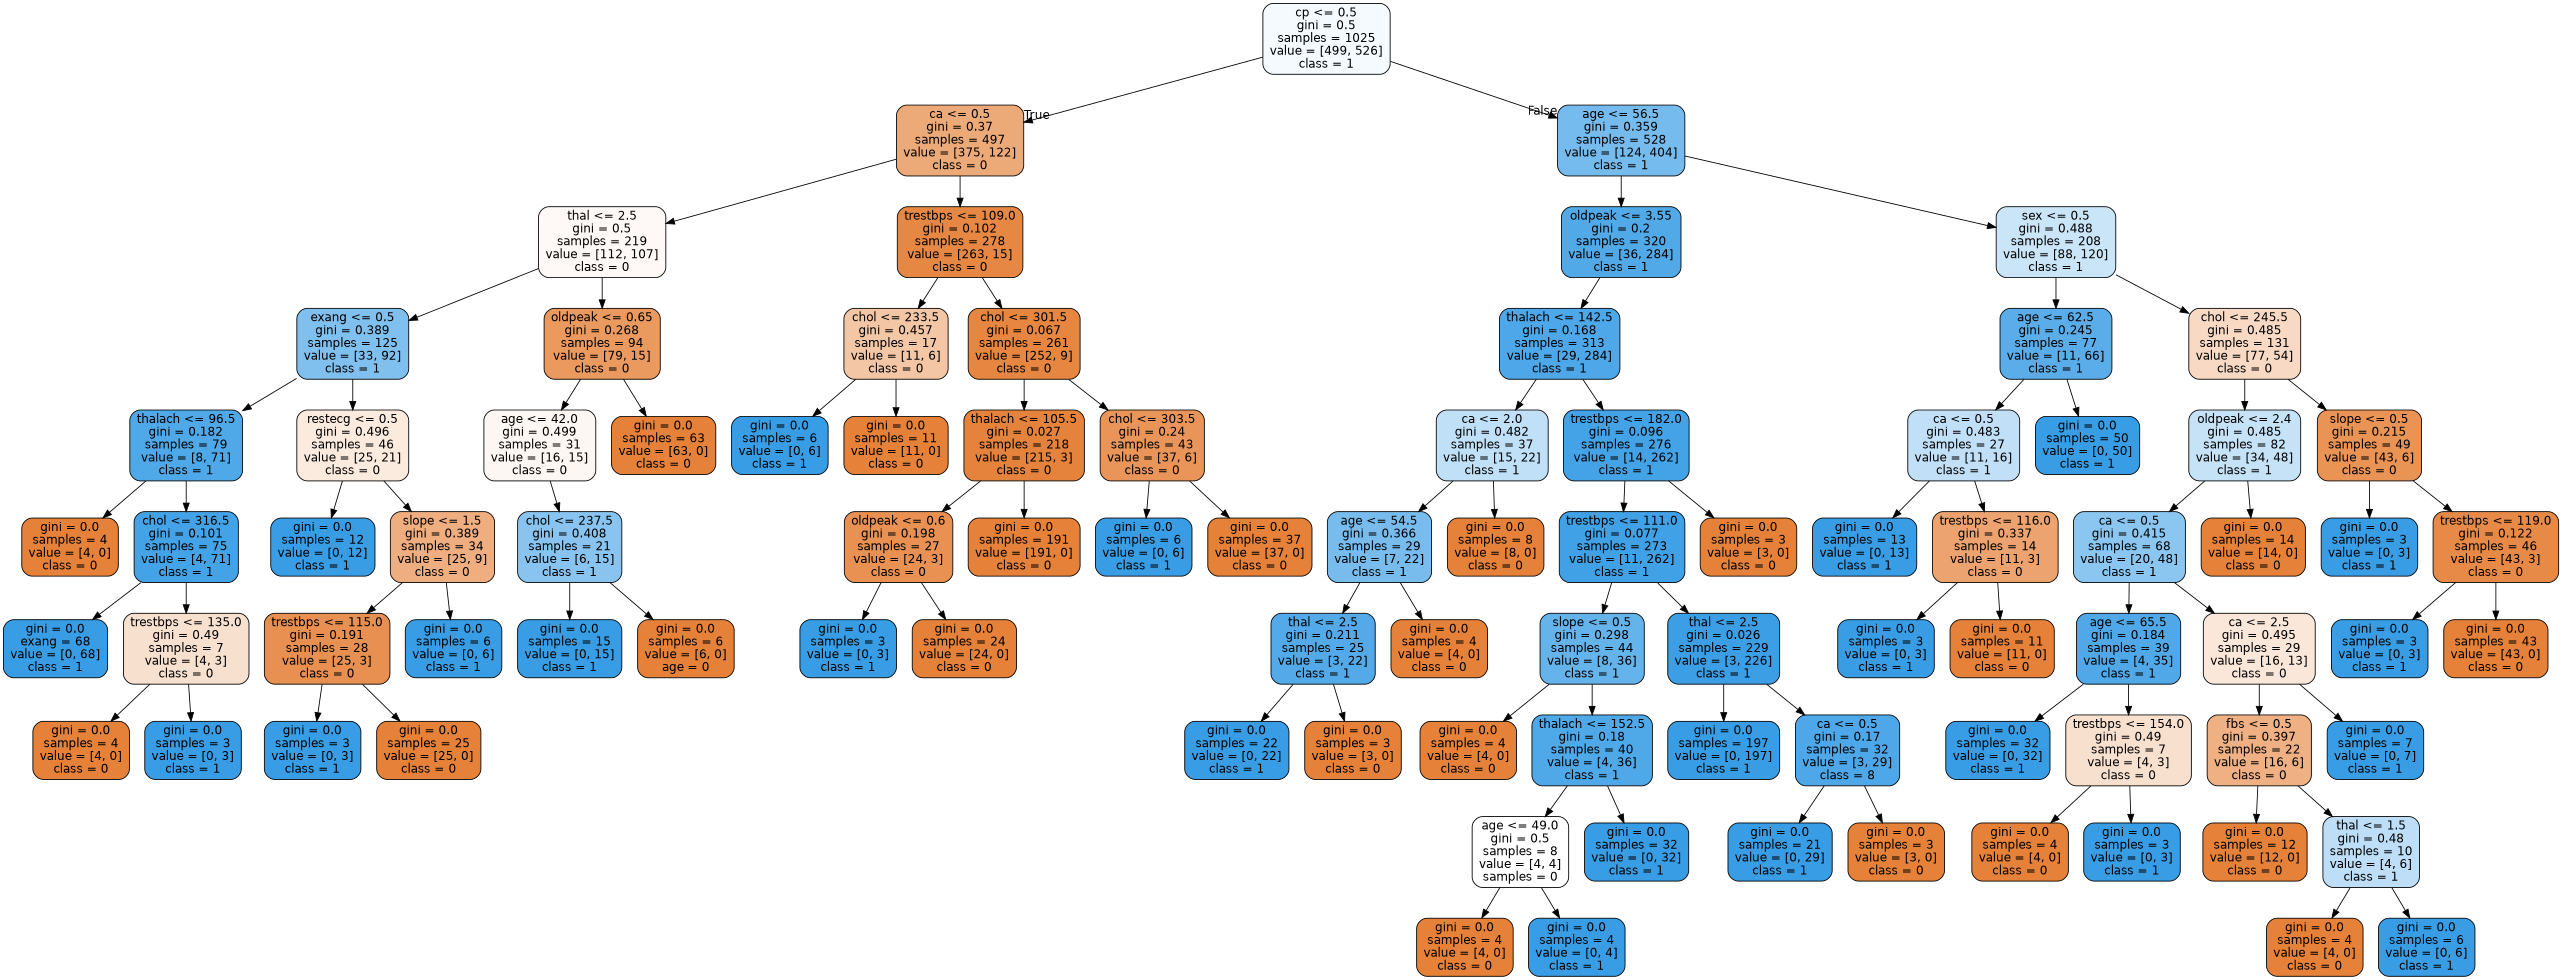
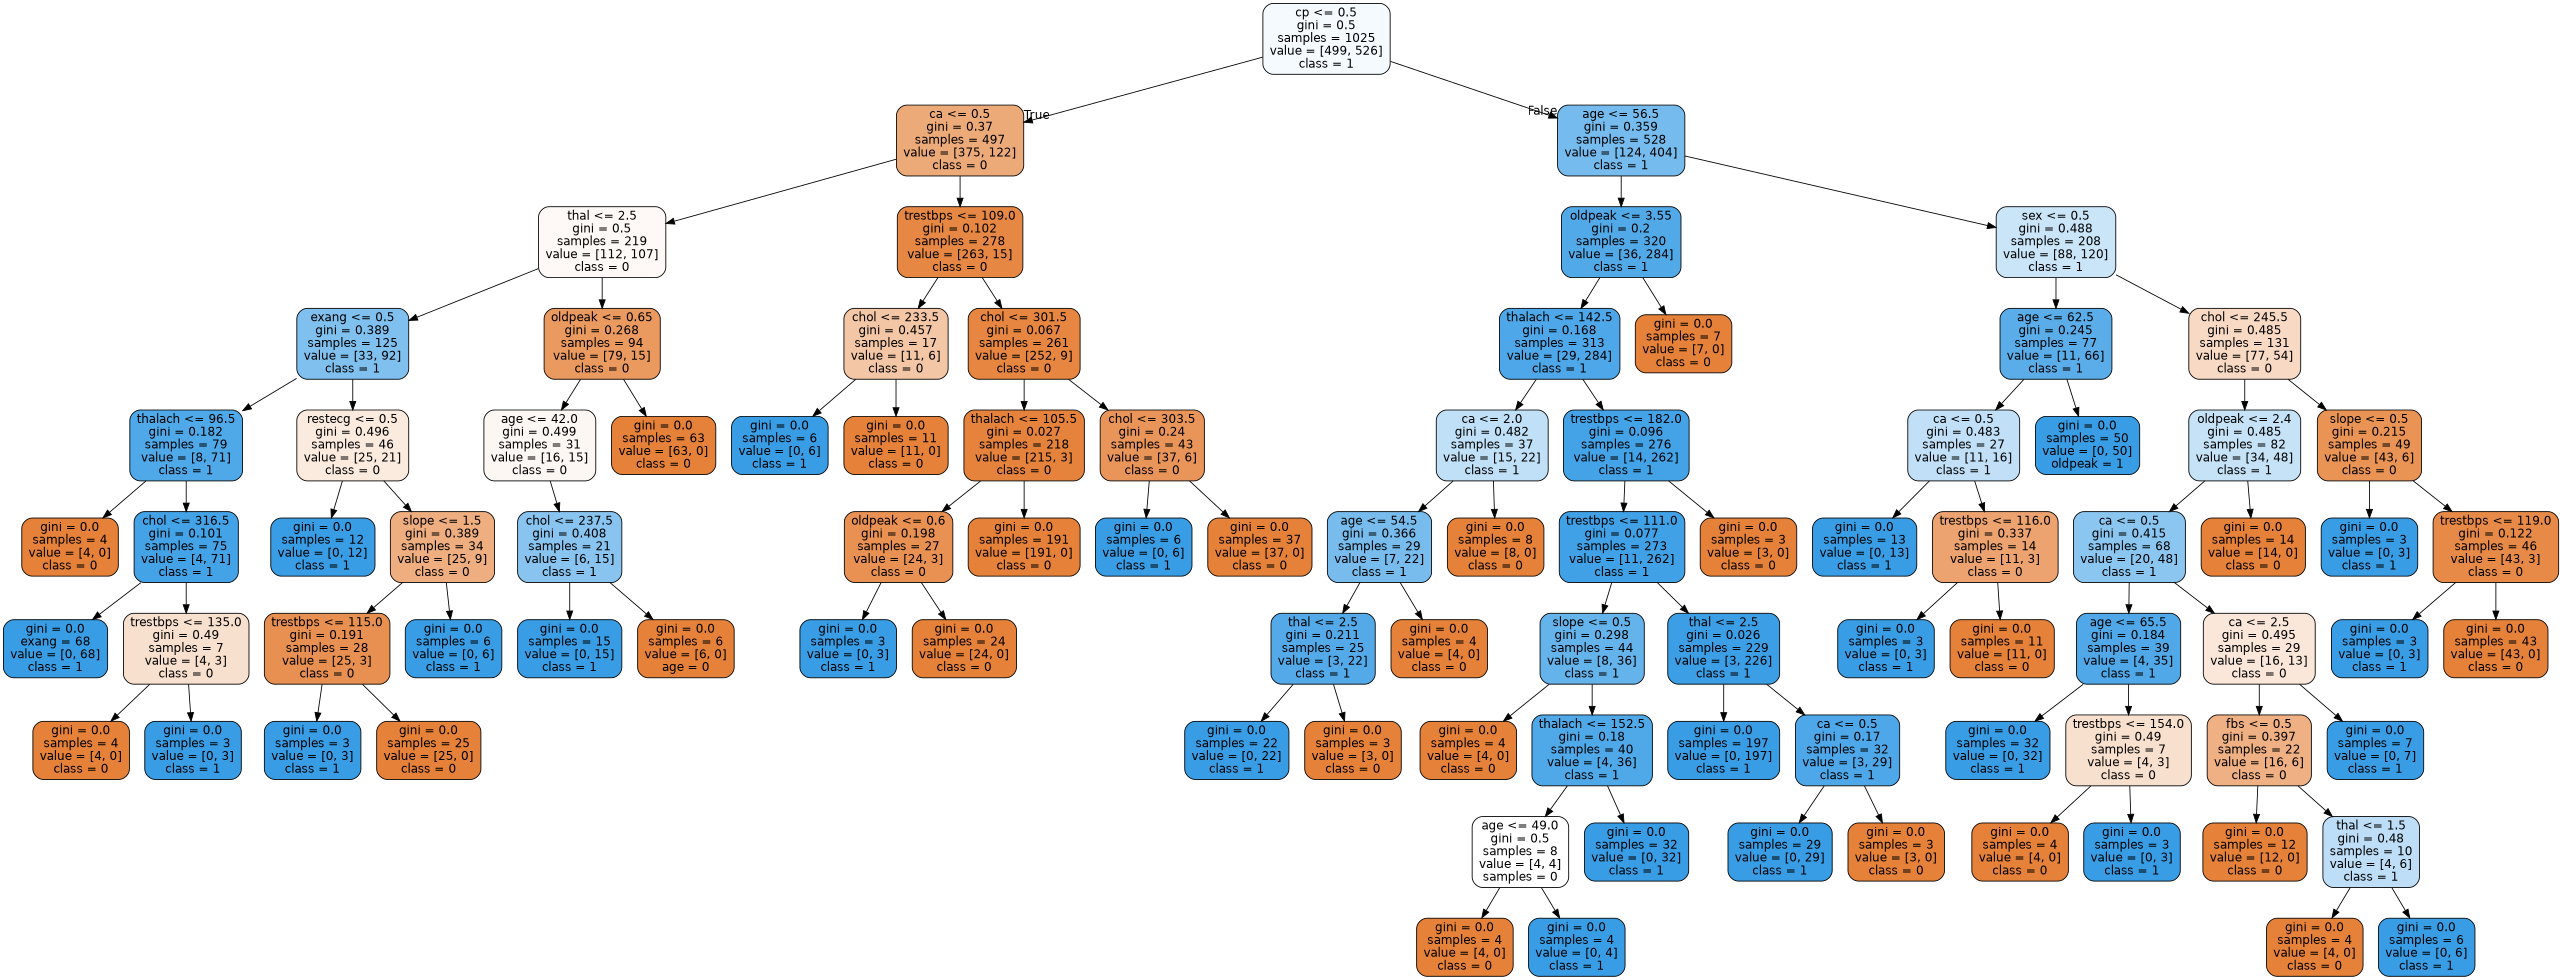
none -> (1684, 344)
(2088, 445) -> (2088, 445)
(1848, 750) -> (1848, 750)
(1780, 852) -> (1780, 852)
